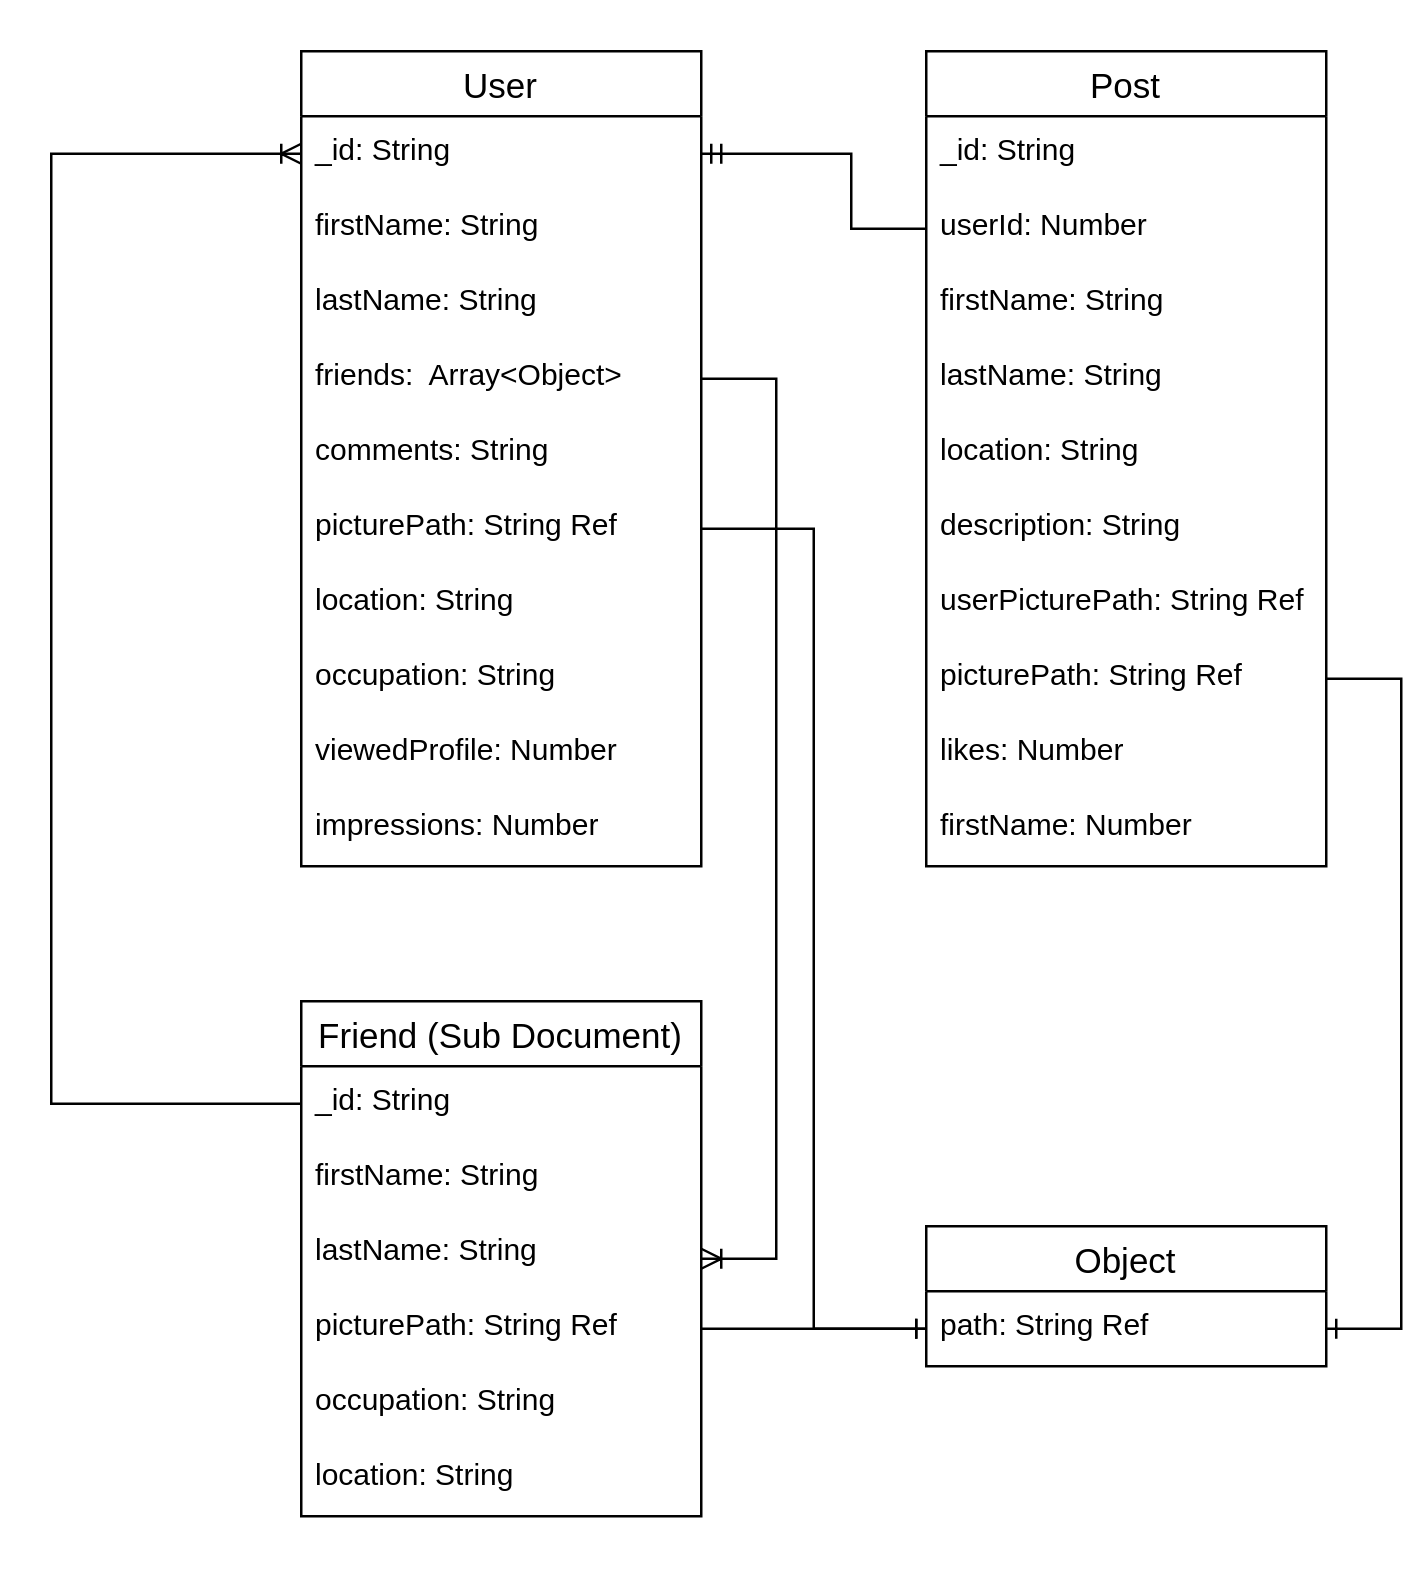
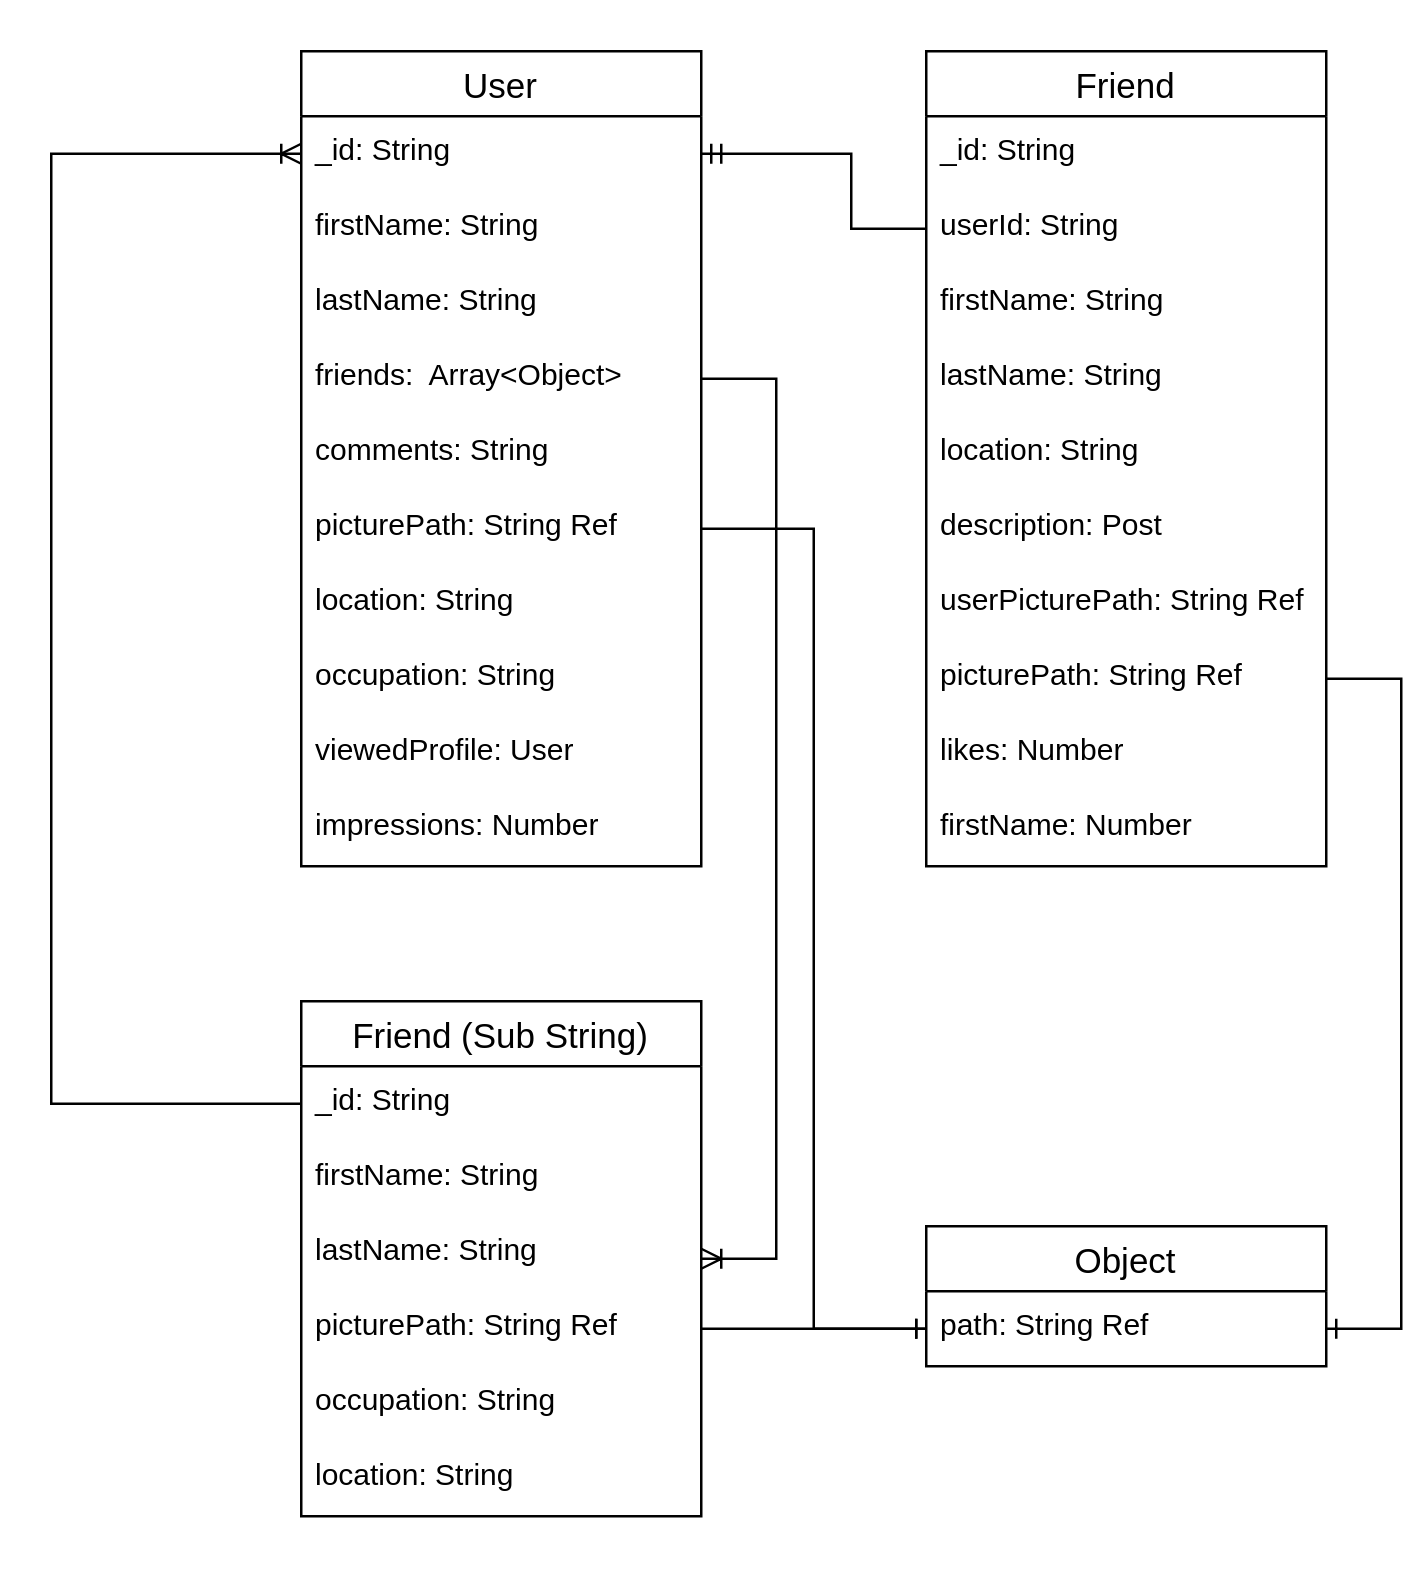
(1125, 86) -> (1125, 86)
(1050, 225) -> (1046, 225)
(1080, 525) -> (1067, 525)
(472, 750) -> (455, 750)
(500, 1036) -> (500, 1036)
